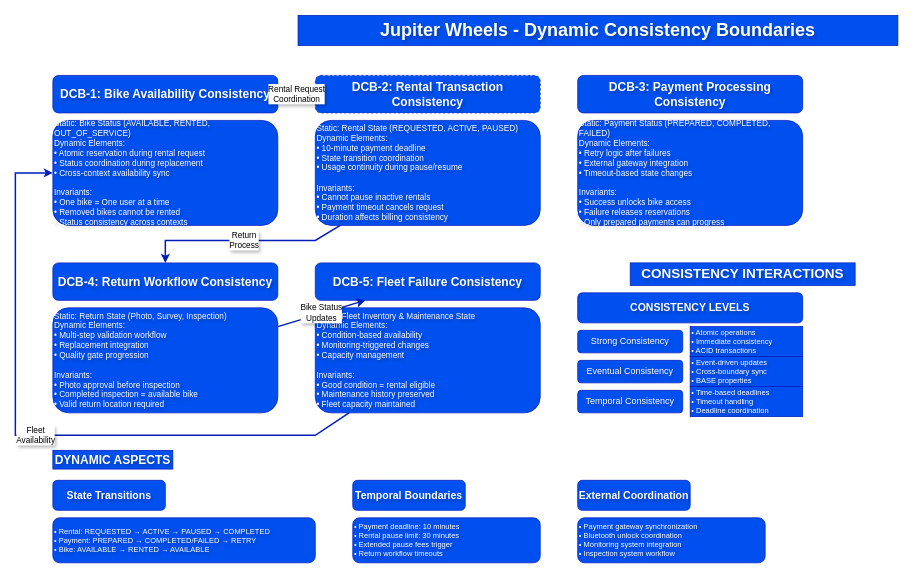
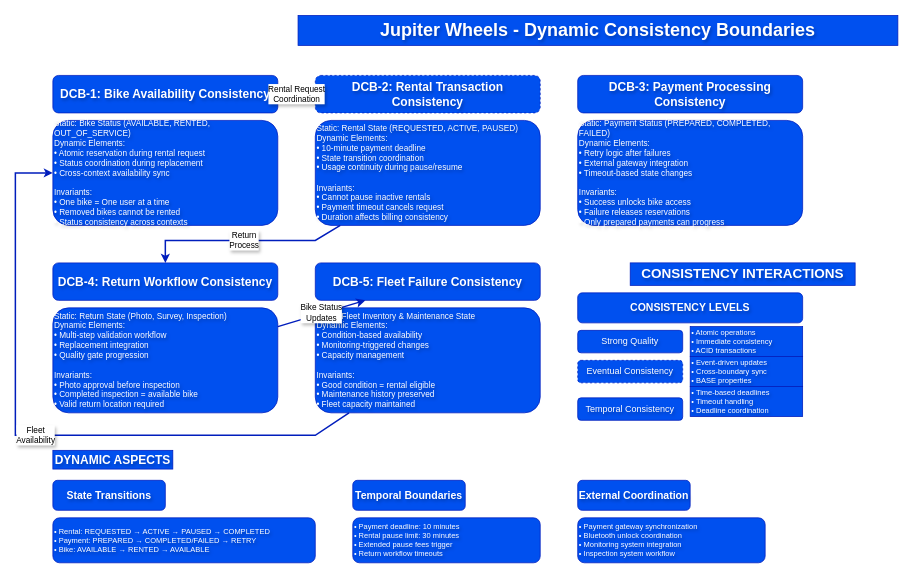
(630, 342) -> (630, 342)
(630, 372) -> (630, 372)
(630, 402) -> (630, 409)
